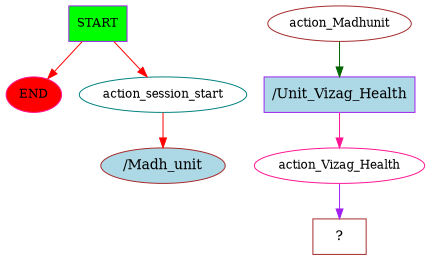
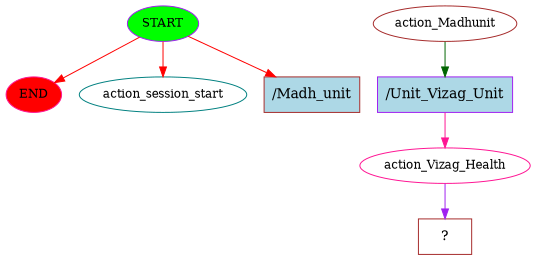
(98, 24) -> (163, 24)
(340, 95) -> (445, 95)
(163, 125) -> (227, 54)
(163, 166) -> (312, 95)
